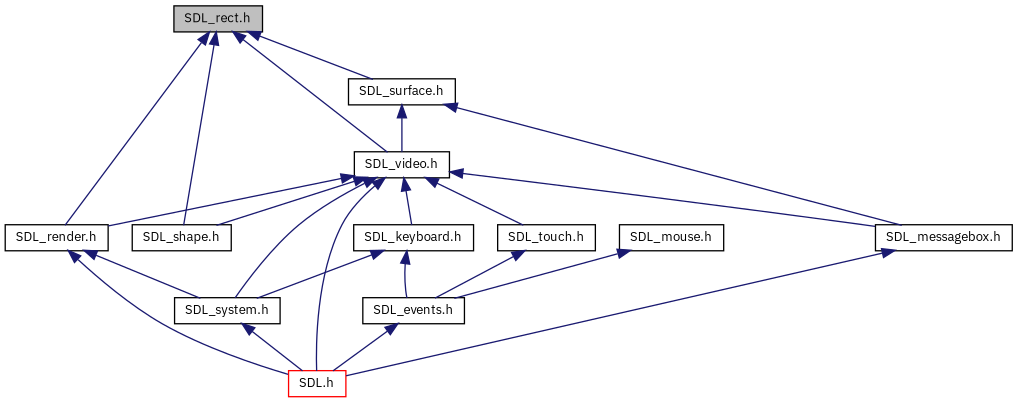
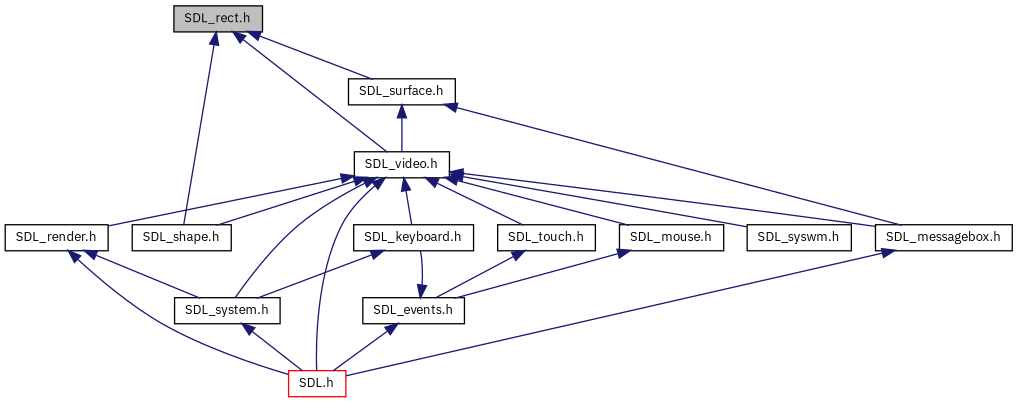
(133, 134) -> none
none -> (543, 203)
none -> (799, 238)
(405, 281) -> (422, 268)
